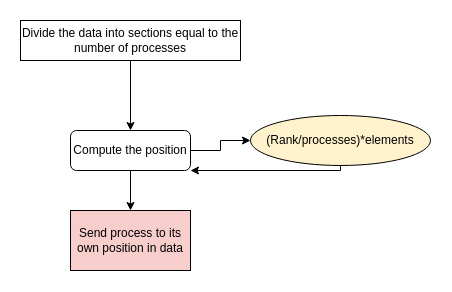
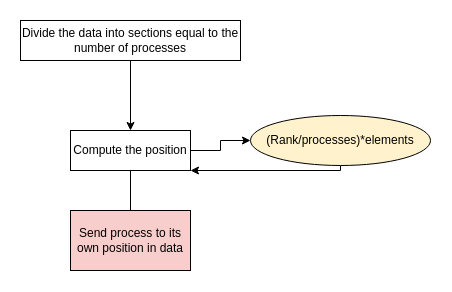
(131, 151) -> (131, 151)
(131, 202) -> (131, 205)
